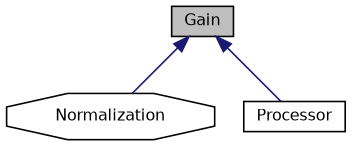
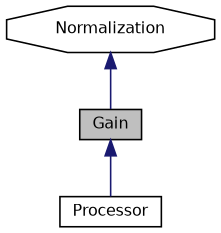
(155, 71) -> (111, 89)
